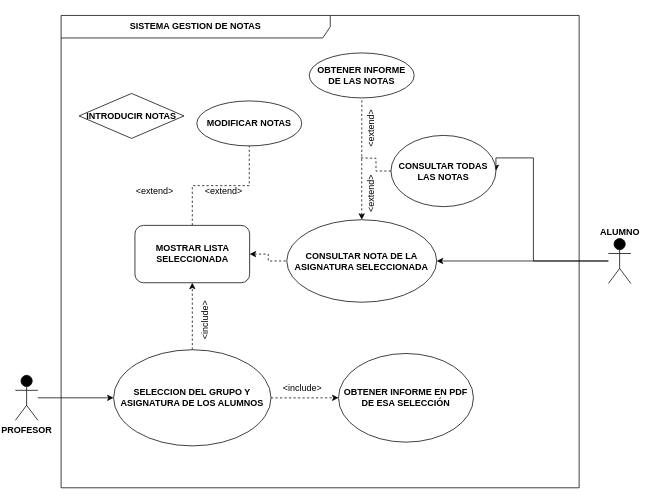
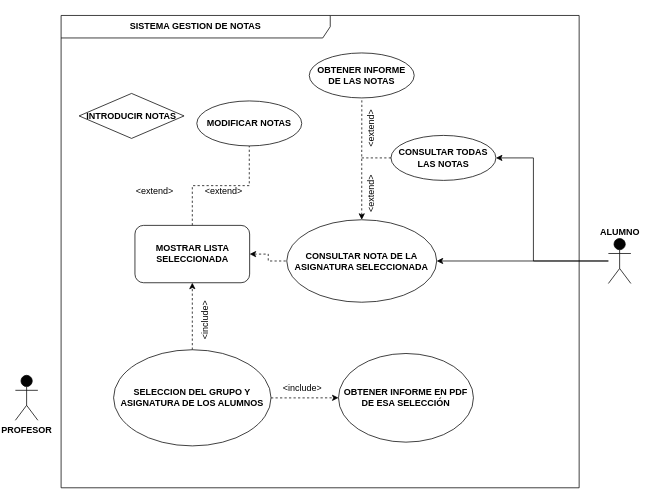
(444, 171) -> (444, 158)
(73, 398) -> none
